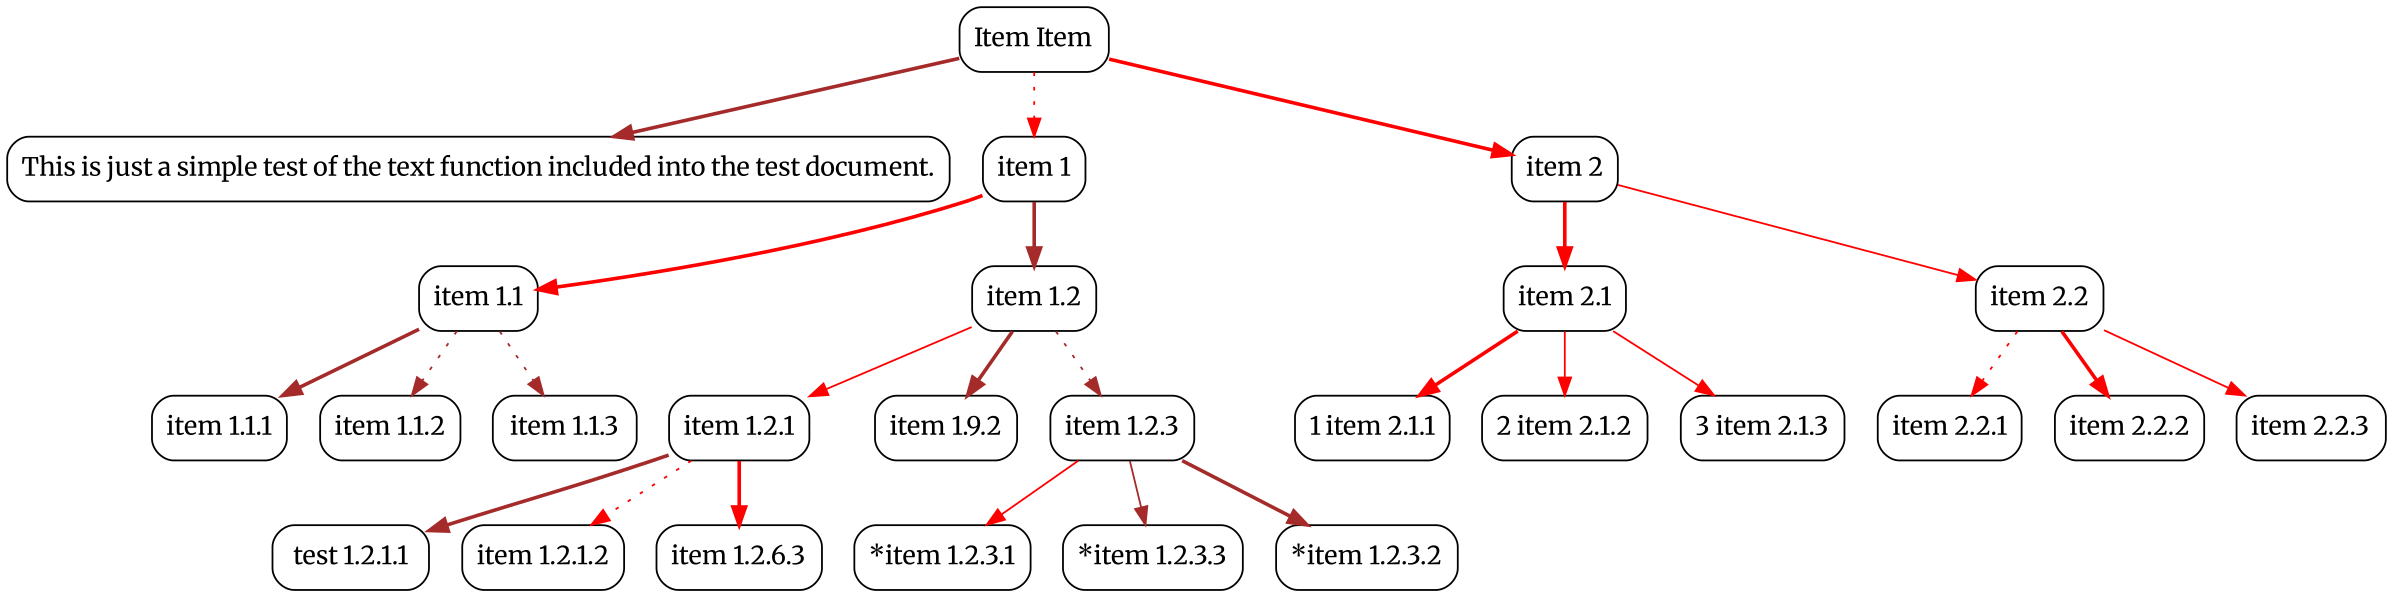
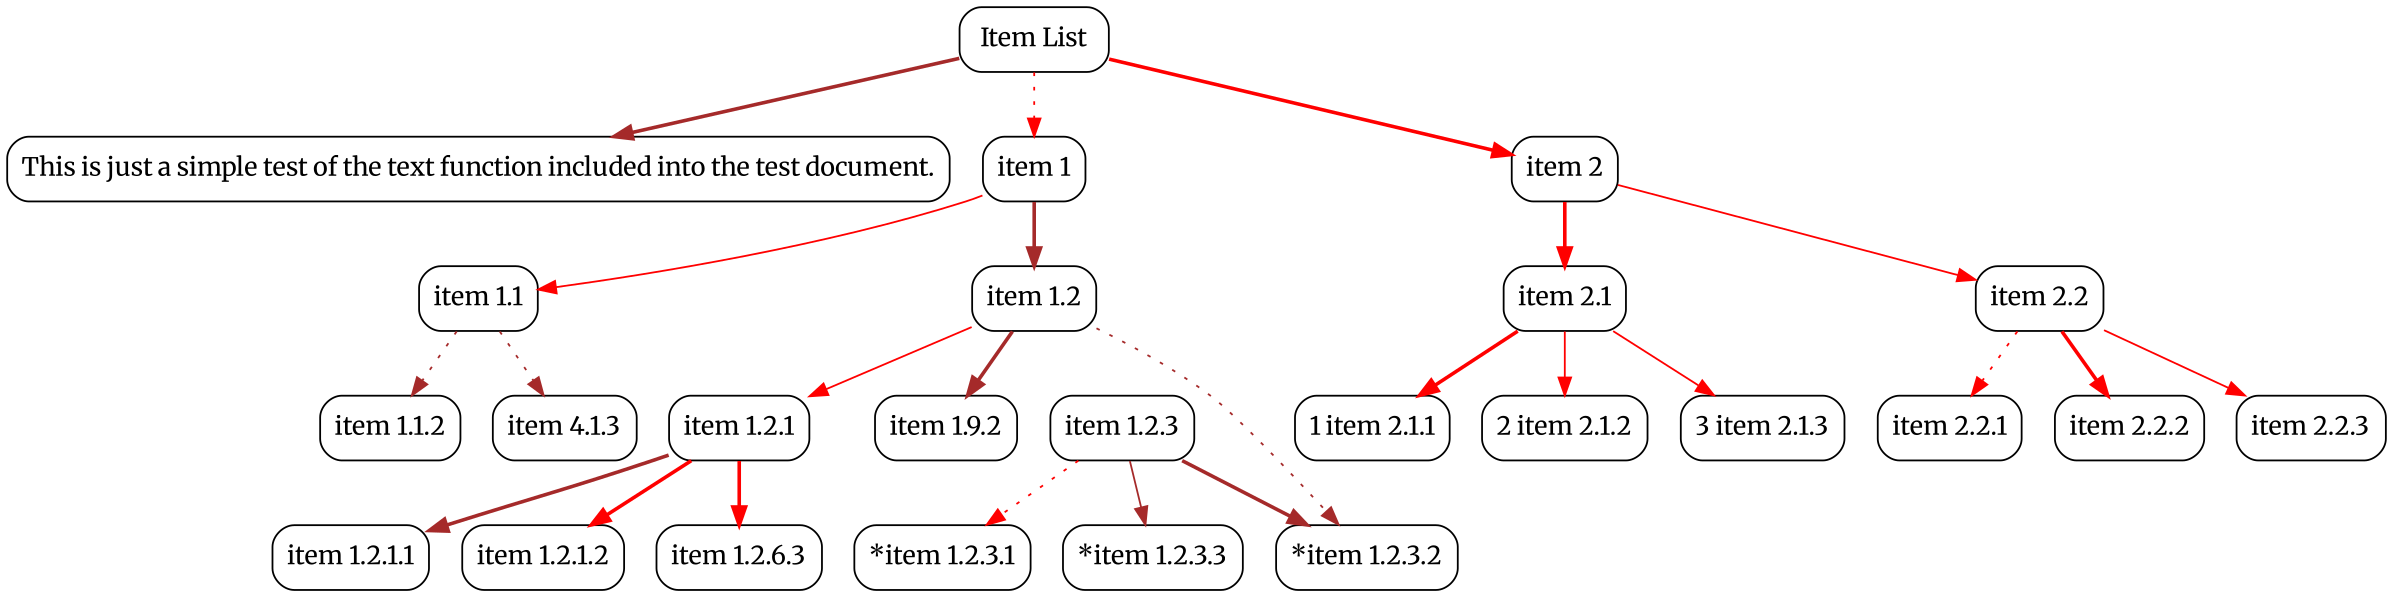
(1034, 40) -> (1034, 40)
(771, 251) -> (771, 251)
(1073, 356) -> (1222, 406)
(219, 428) -> none
(565, 428) -> (565, 428)
(1040, 487) -> (1040, 487)
(649, 488) -> (649, 488)
(351, 558) -> (351, 558)
